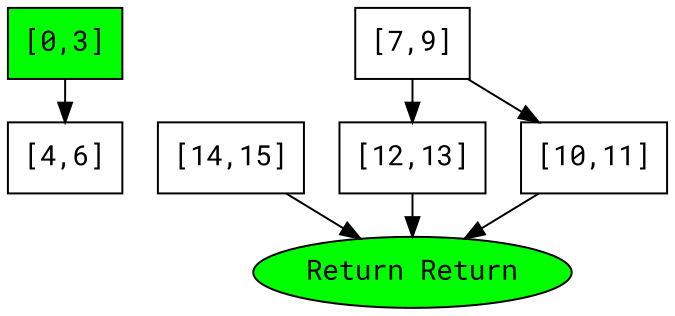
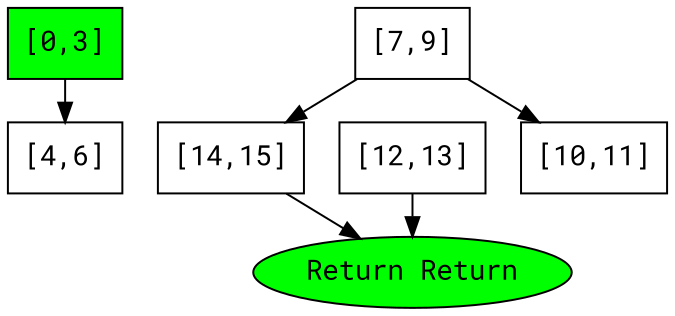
(412, 91) -> (330, 95)
(510, 211) -> none
